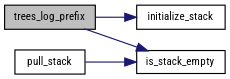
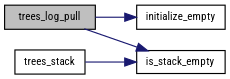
(50, 17) -> (50, 17)
(181, 17) -> (181, 17)
(50, 62) -> (50, 62)
